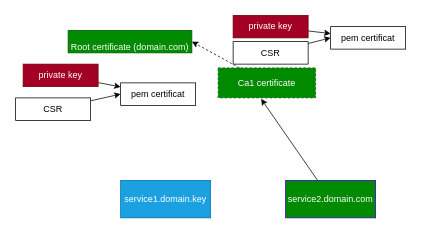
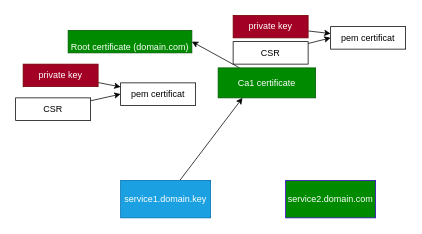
(218, 56) -> (218, 56)
(267, 83) -> (267, 83)
none -> (209, 141)
(290, 142) -> none
